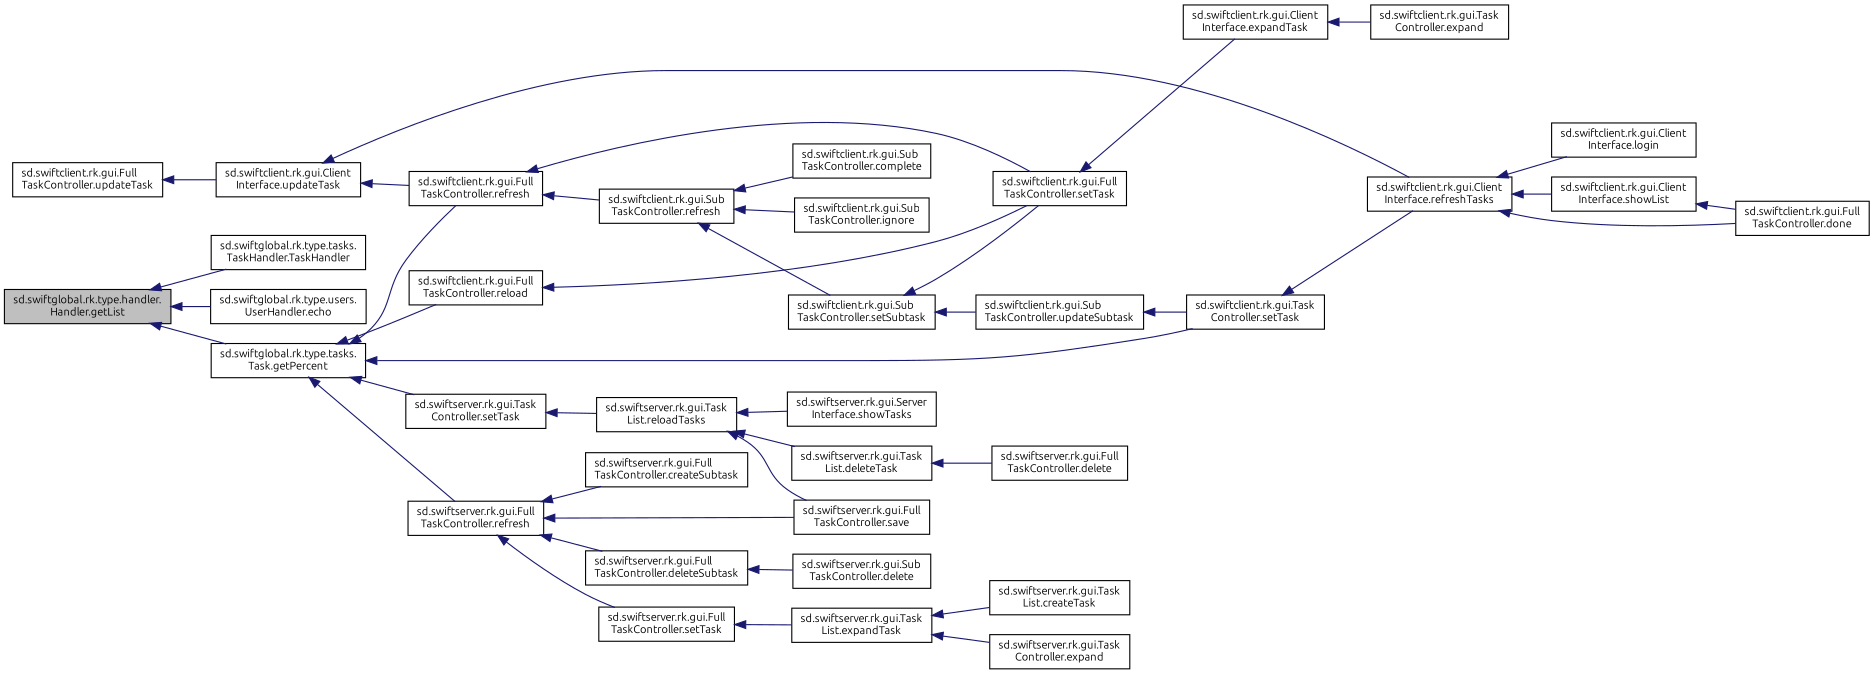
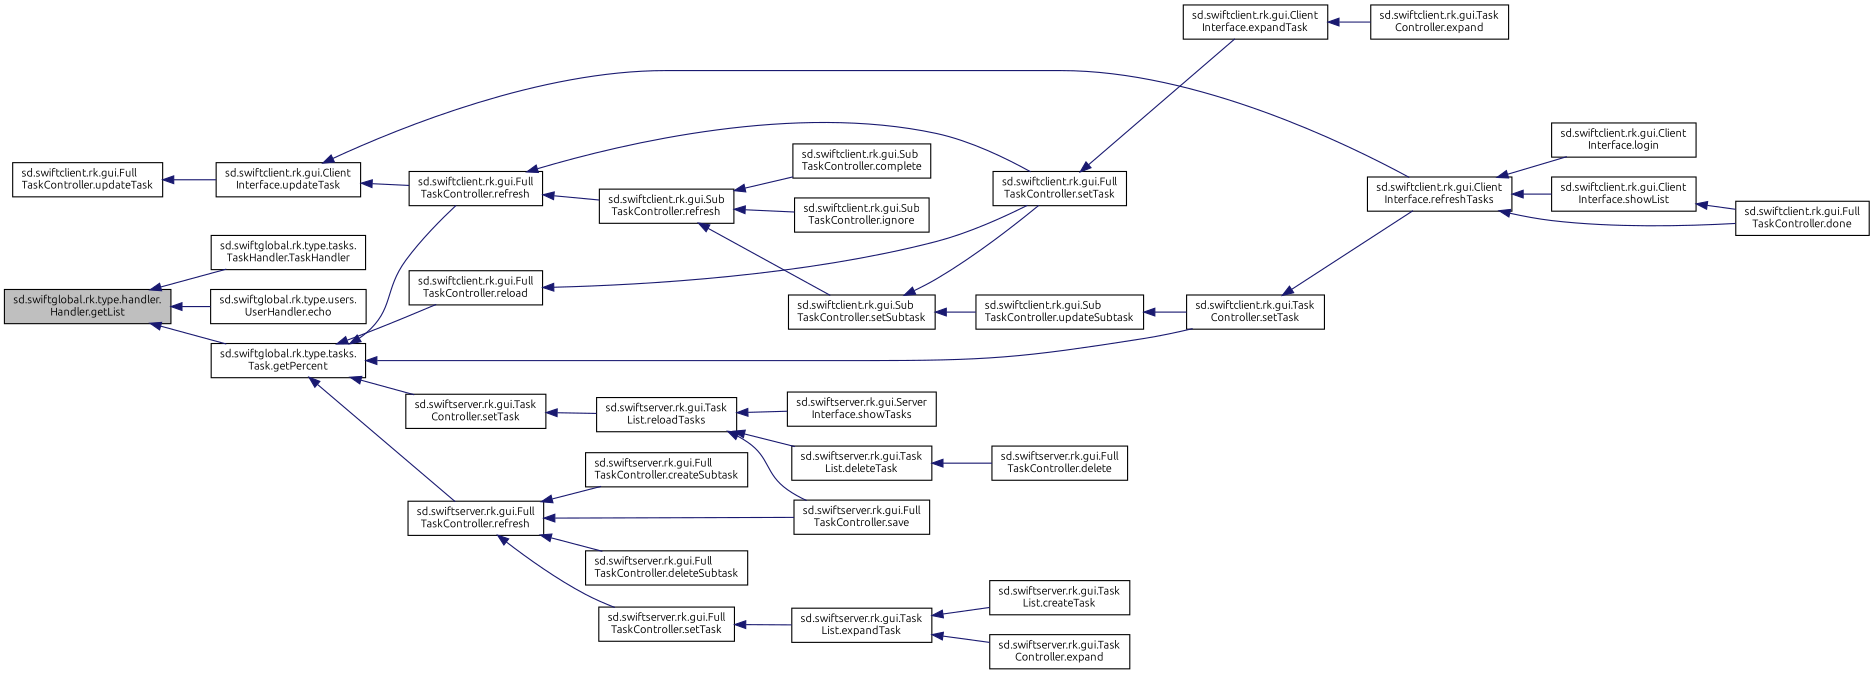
(862, 571) -> none
